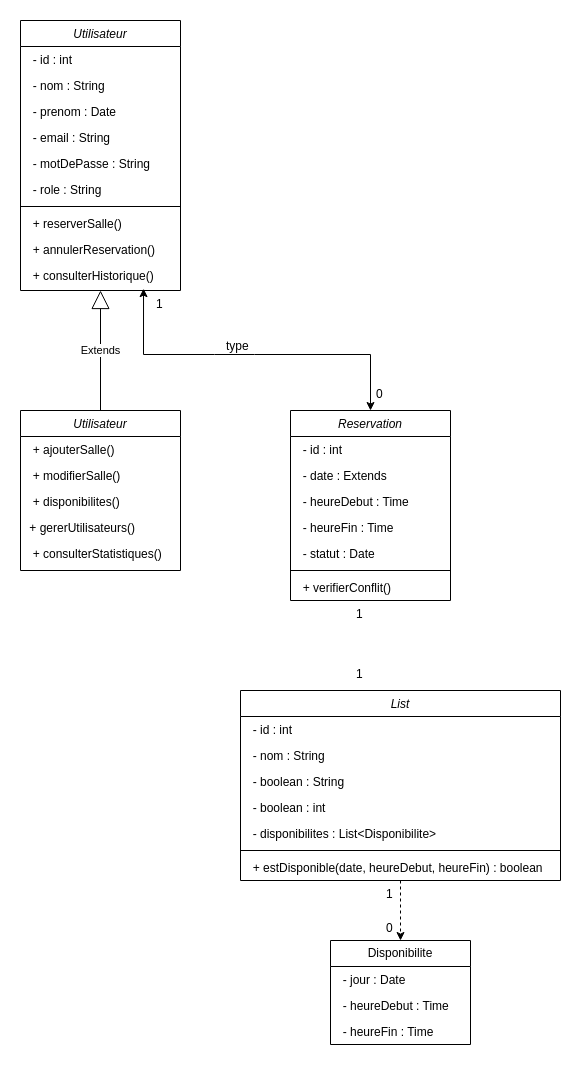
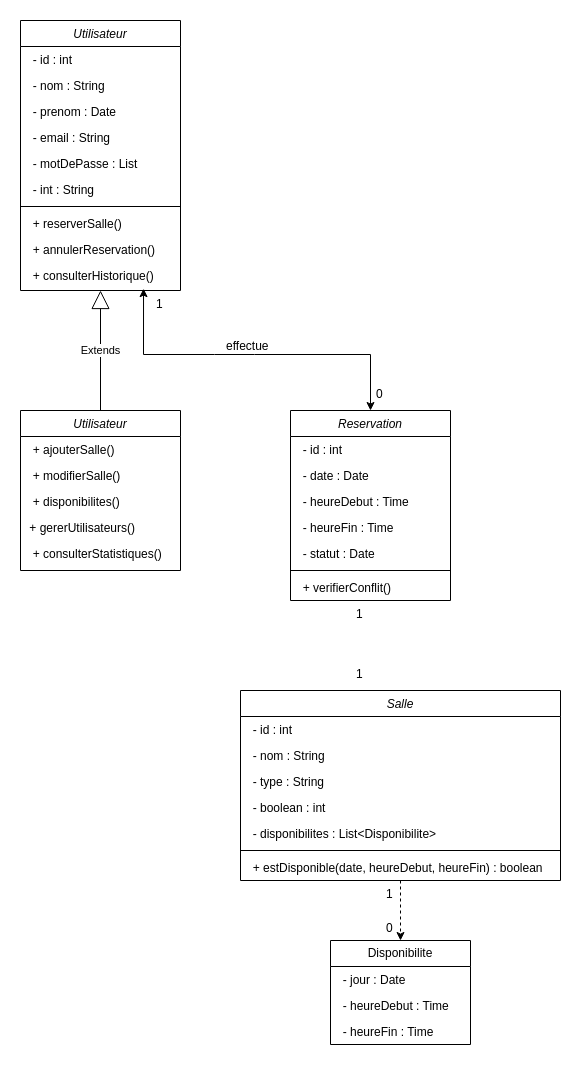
(89, 164) -> (82, 164)
(67, 190) -> (64, 190)
(240, 347) -> (253, 347)
(344, 476) -> (333, 476)
(400, 704) -> (400, 704)
(297, 782) -> (289, 782)
